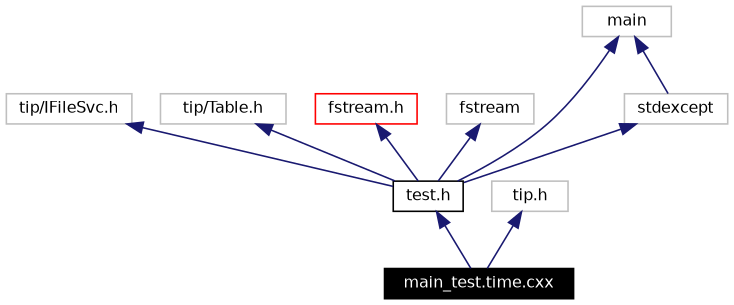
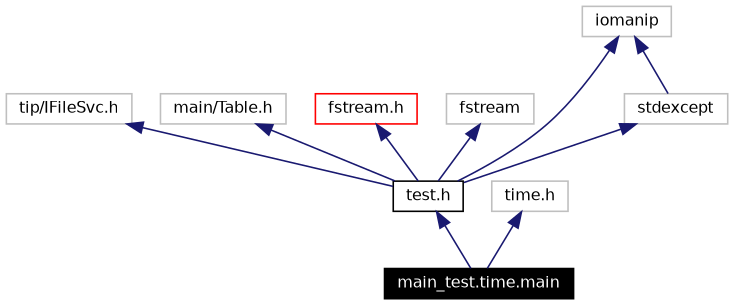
(627, 21) -> (627, 21)
(223, 109) -> (223, 109)
(530, 196) -> (530, 196)
(479, 284) -> (479, 284)
